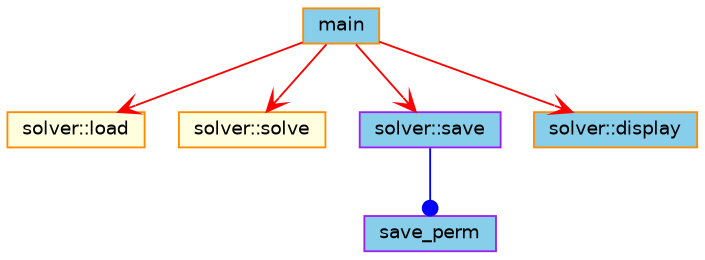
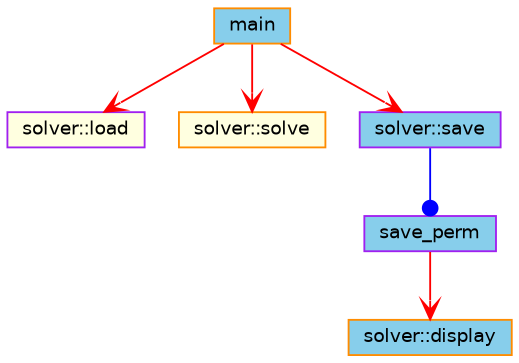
(467, 74) -> (430, 276)
(76, 130) -> (76, 130)
